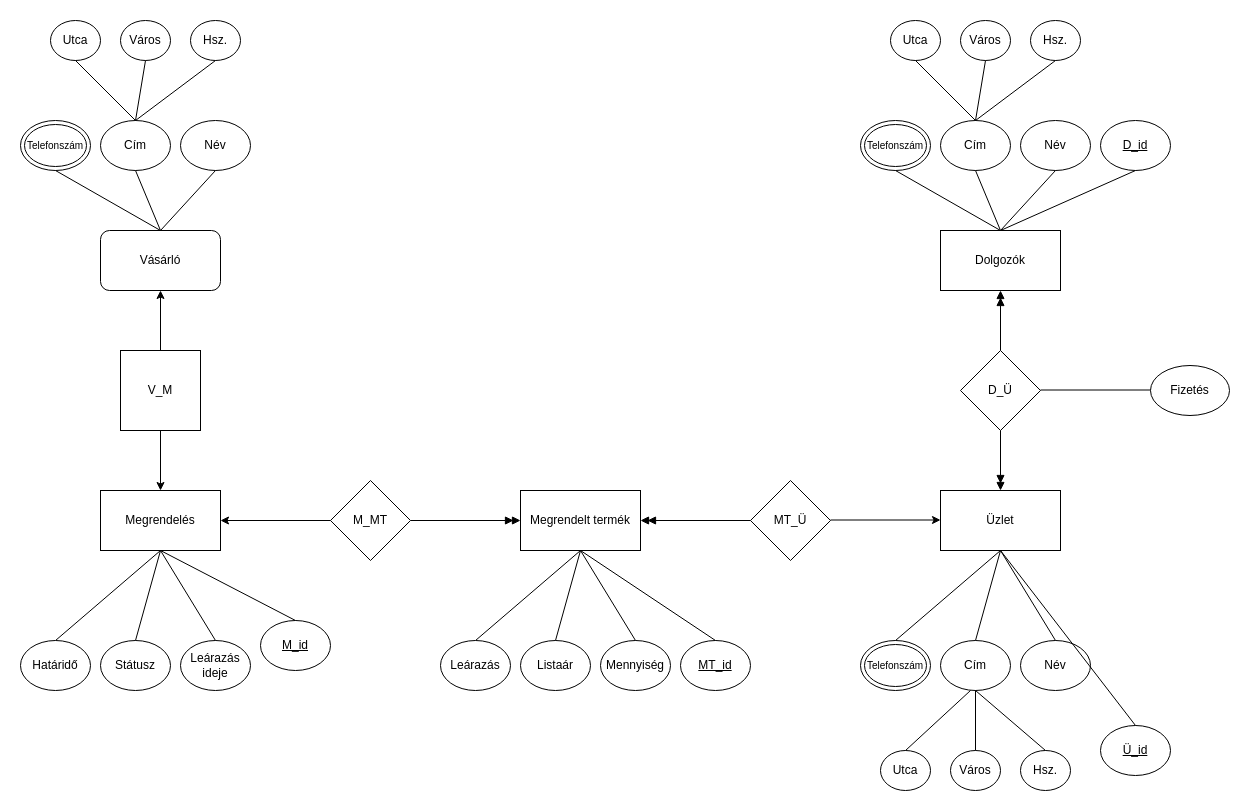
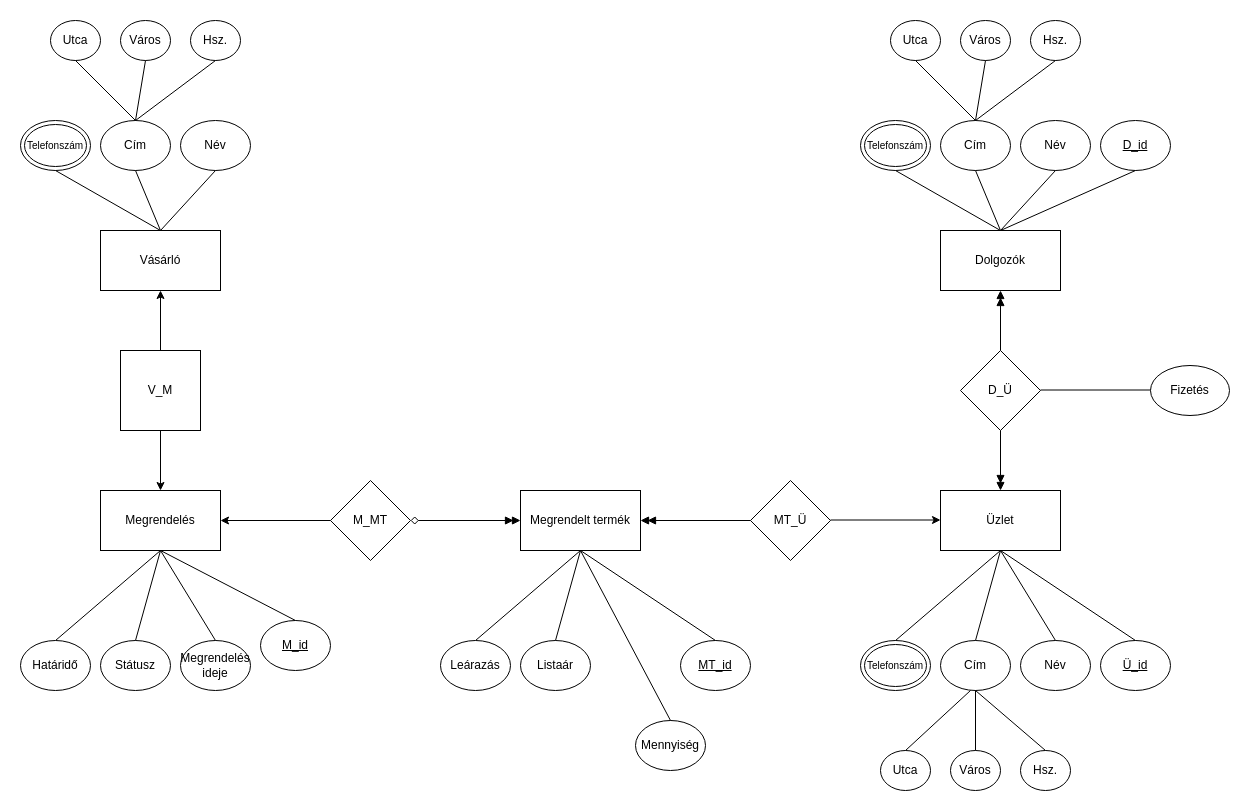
(161, 261) -> (161, 261)
(415, 521) -> (419, 521)
(216, 666) -> (216, 666)
(636, 666) -> (671, 746)
(1136, 751) -> (1136, 666)
